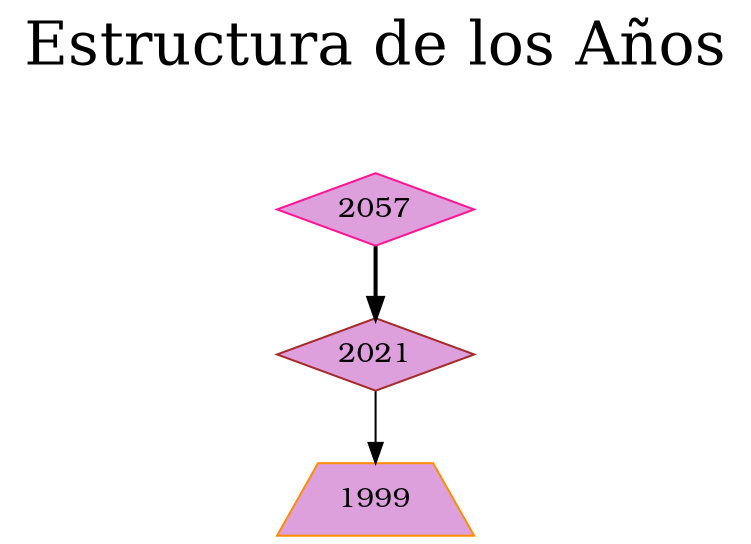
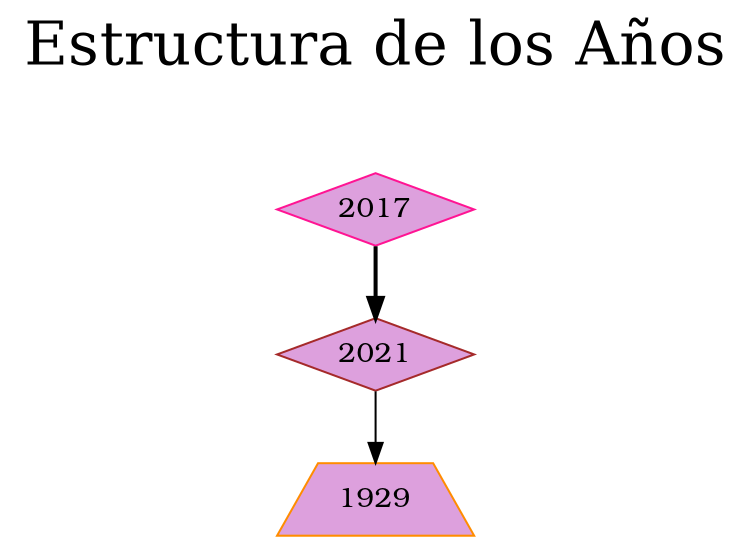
(376, 209) -> (376, 209)
(376, 499) -> (376, 499)
